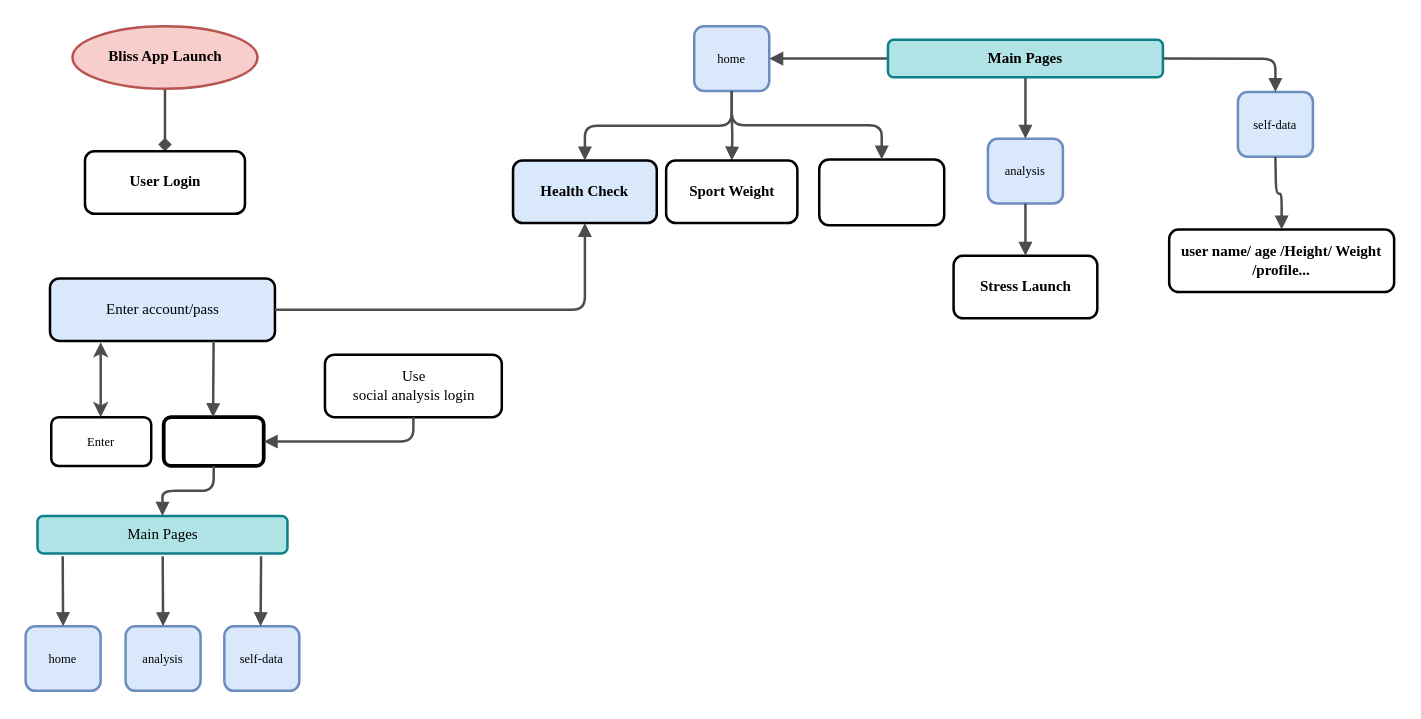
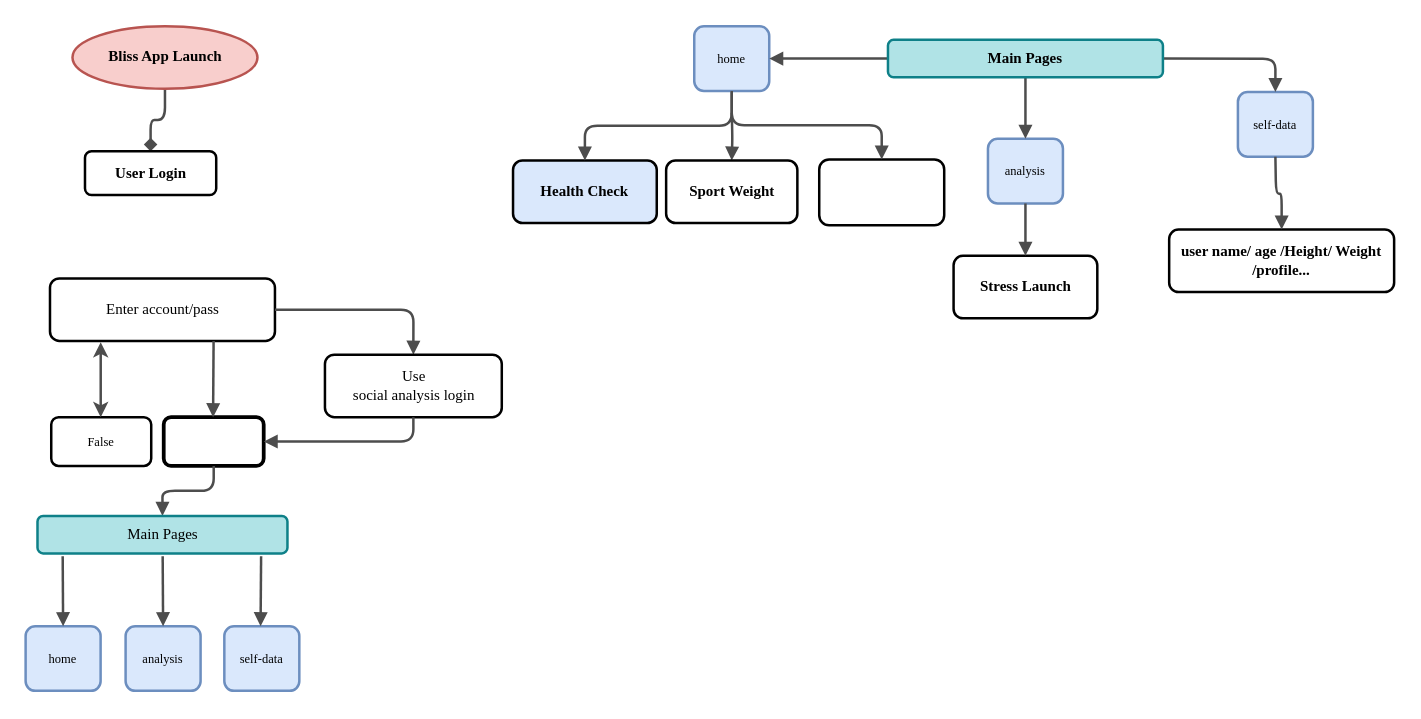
(165, 182) -> (151, 173)
(163, 310) -> (163, 310)
(525, 310) -> (413, 325)
(101, 442) -> (101, 442)
